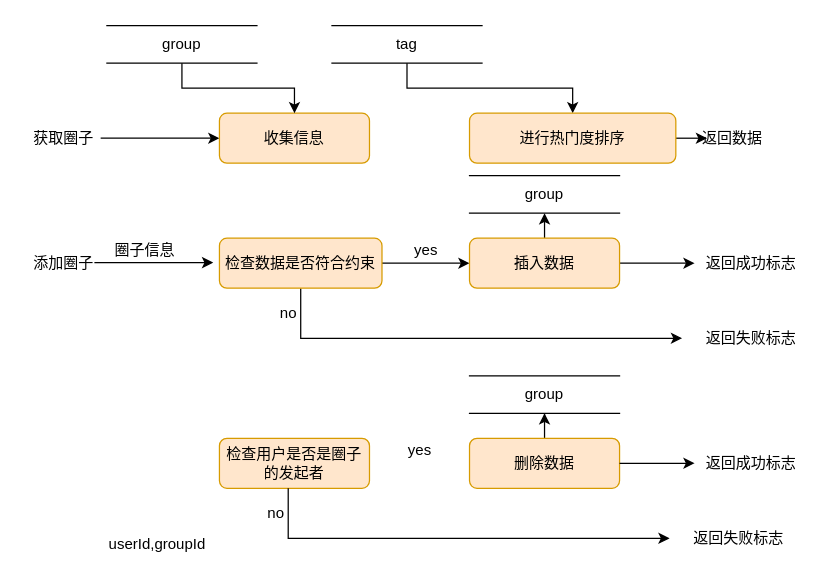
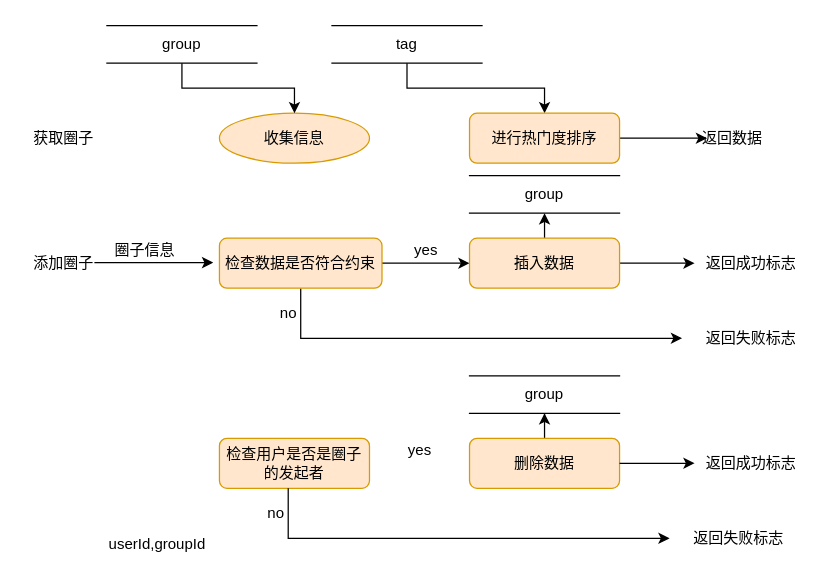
(156, 138) -> none
(294, 138) -> (294, 138)
(573, 138) -> (544, 138)
